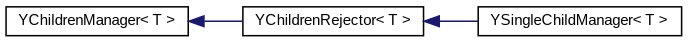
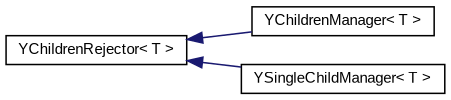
(223, 21) -> (227, 35)
